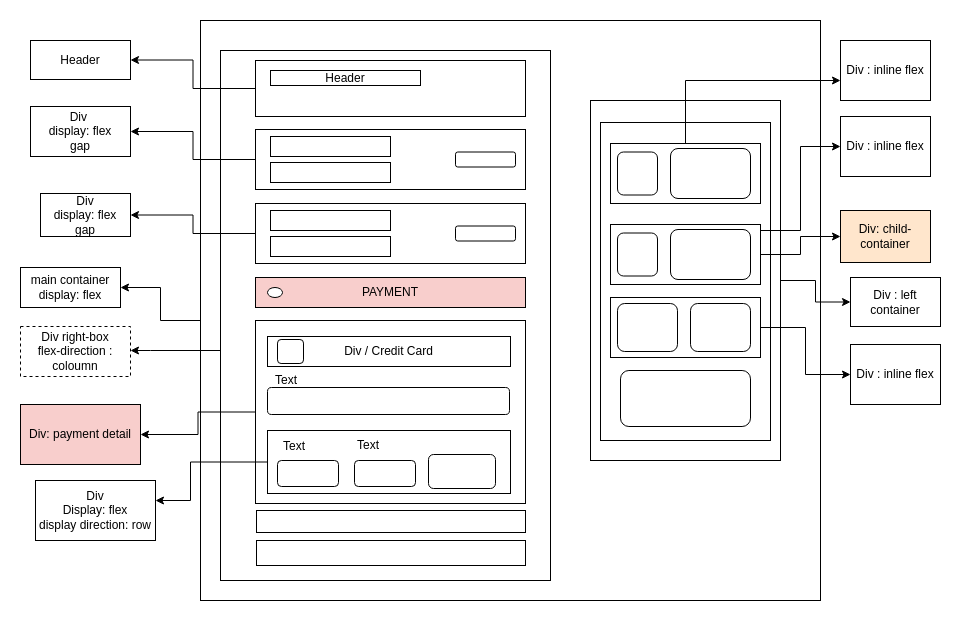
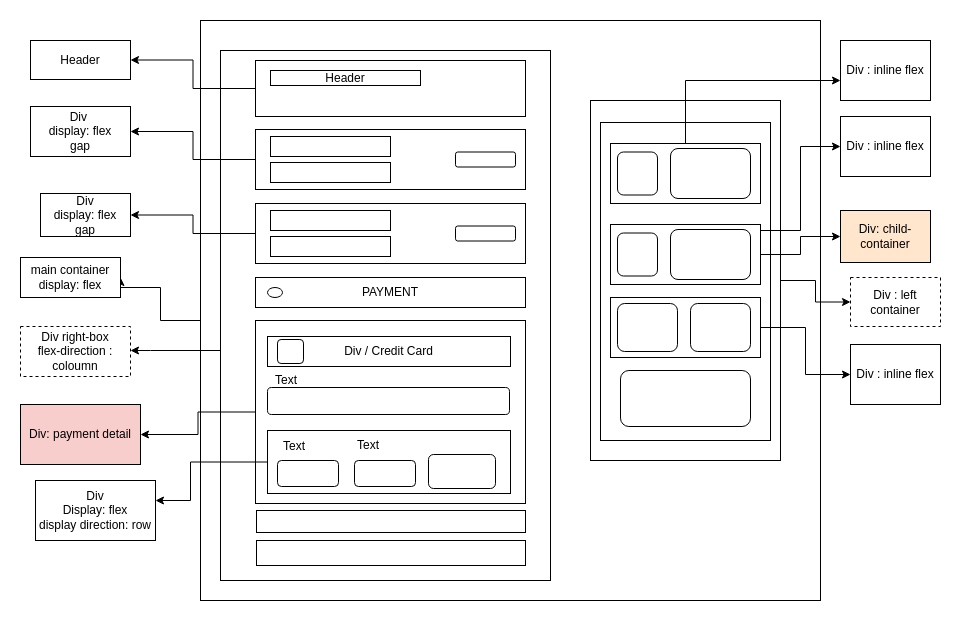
(71, 288) -> (71, 278)
(391, 293) -> (391, 293)
(896, 302) -> (896, 302)
